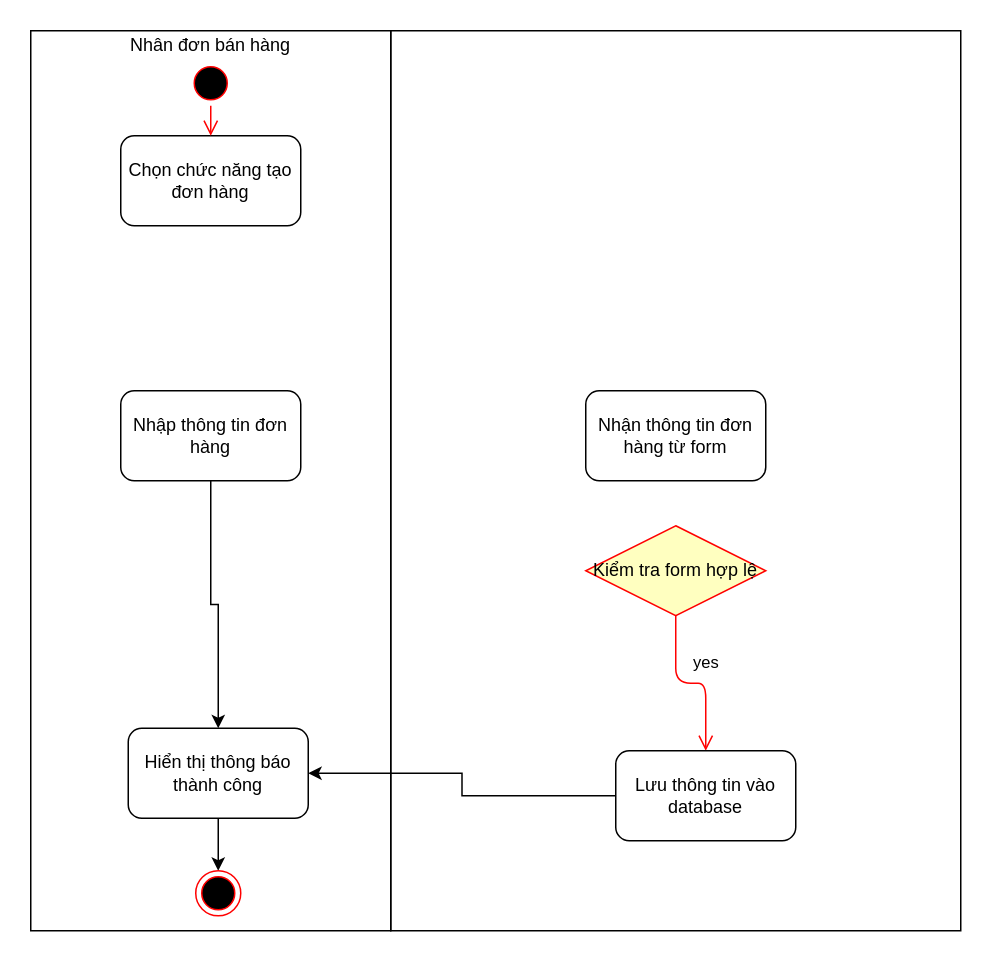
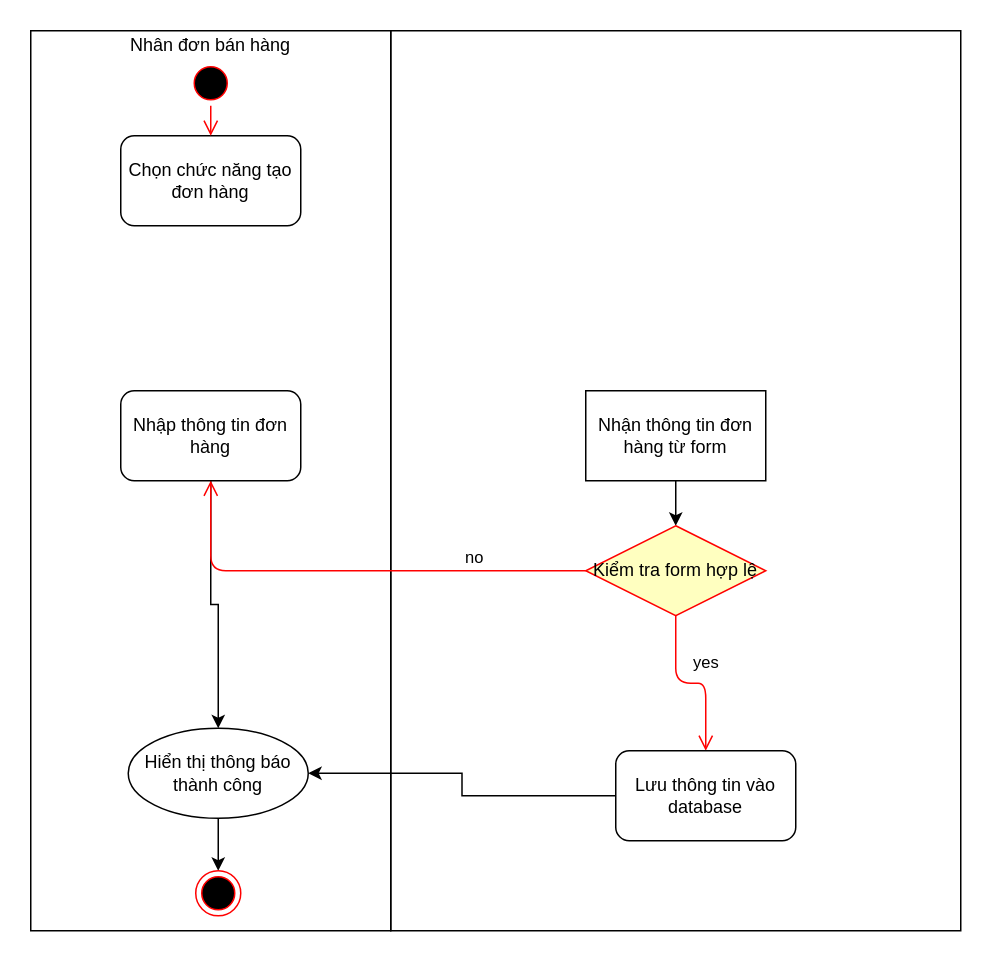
(676, 436) -> (676, 436)
none -> (676, 509)
none -> (400, 571)
(218, 773) -> (218, 773)
